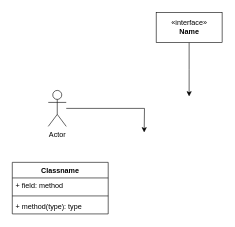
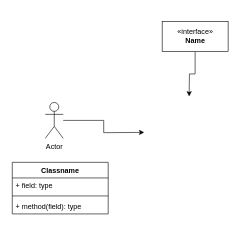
(189, 27) -> (195, 36)
(57, 108) -> (54, 120)
(41, 186) -> (37, 186)
(53, 206) -> (53, 206)
